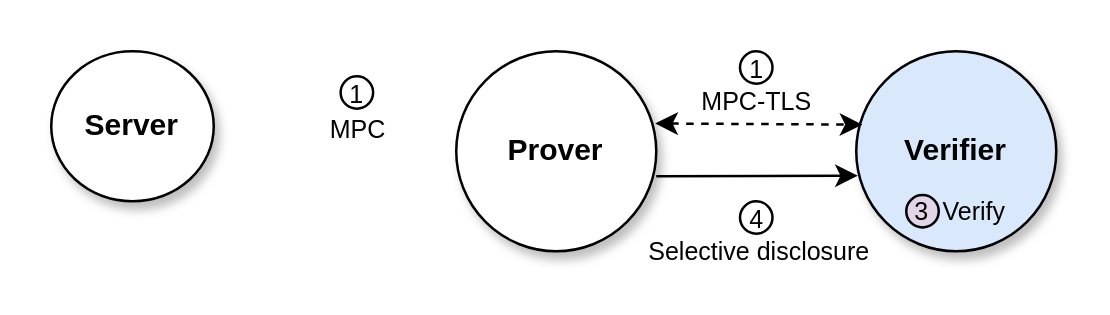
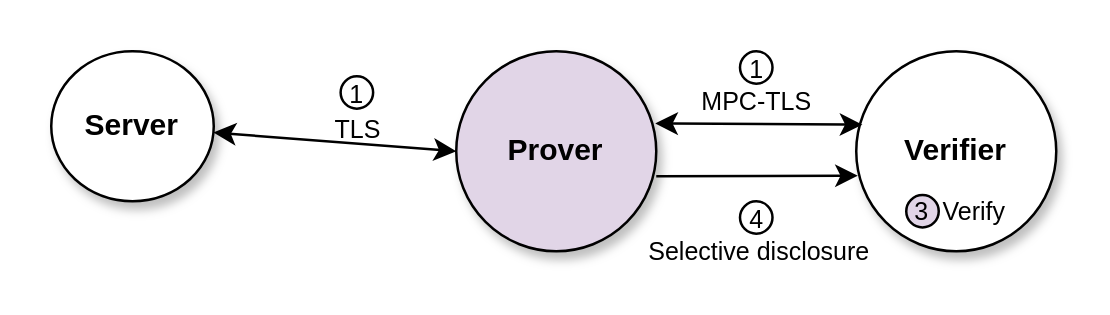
(761, 124) -> (761, 124)
(359, 129) -> (359, 129)
none -> (334, 142)
(556, 151) -> (556, 151)
(956, 151) -> (956, 151)
